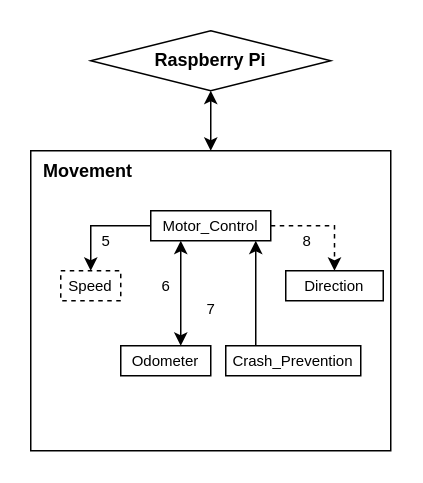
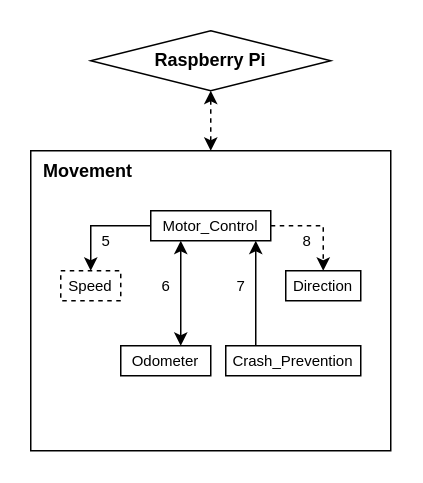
(211, 119) -> (211, 119)
(335, 286) -> (323, 286)
(211, 308) -> (241, 286)
